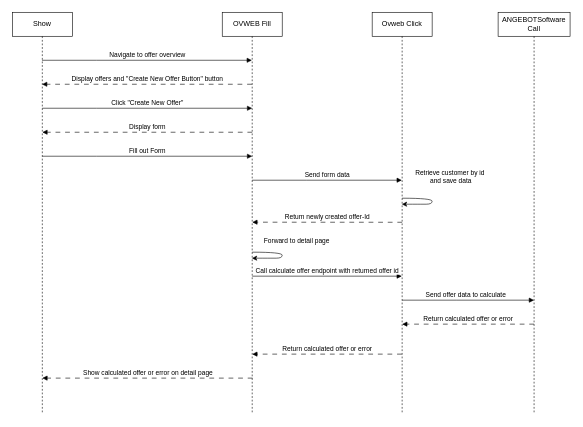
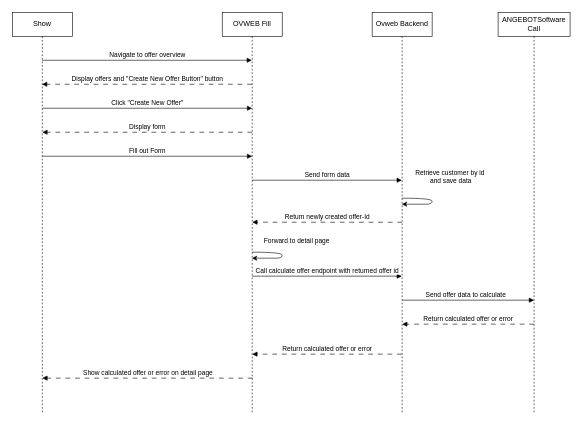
(402, 24) -> (402, 24)
